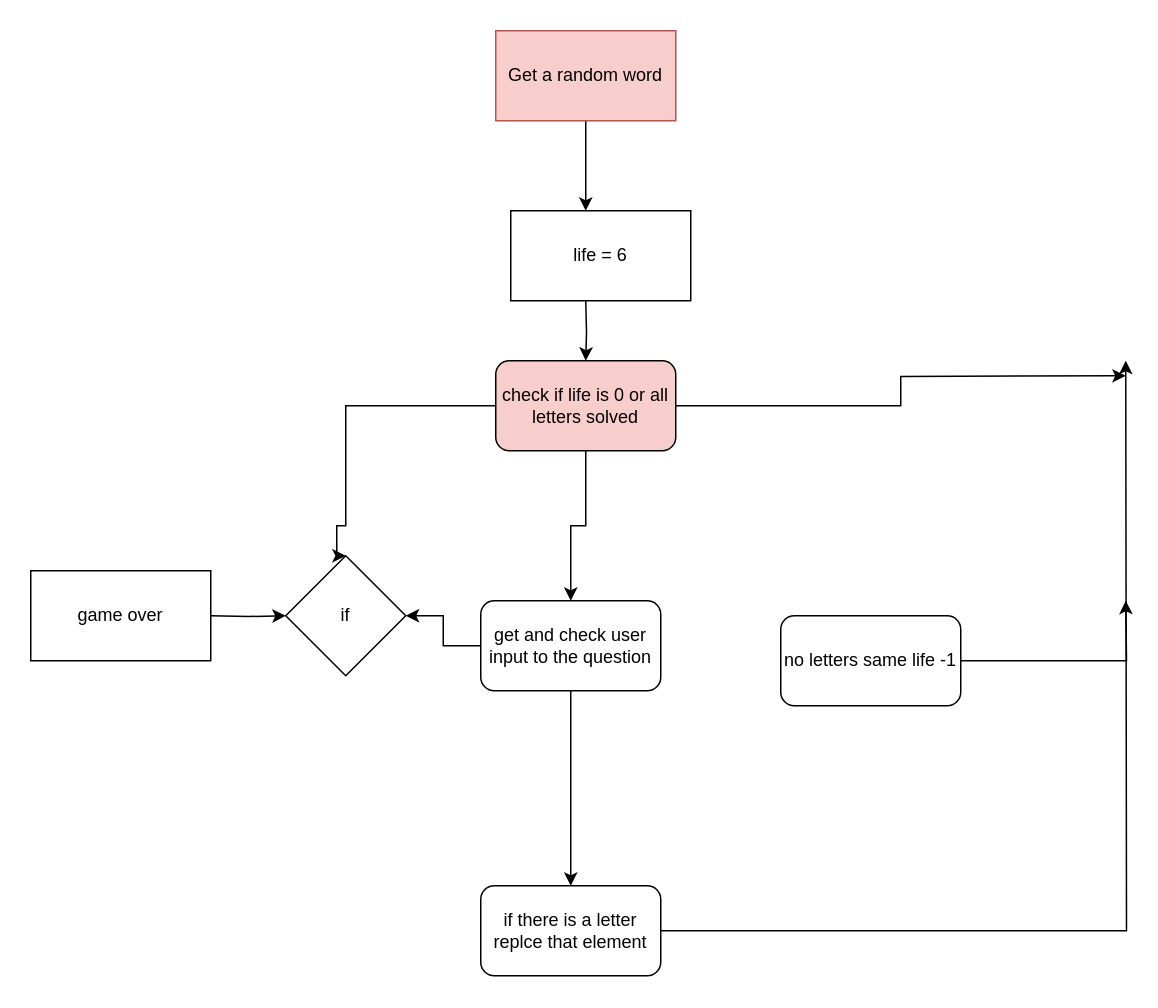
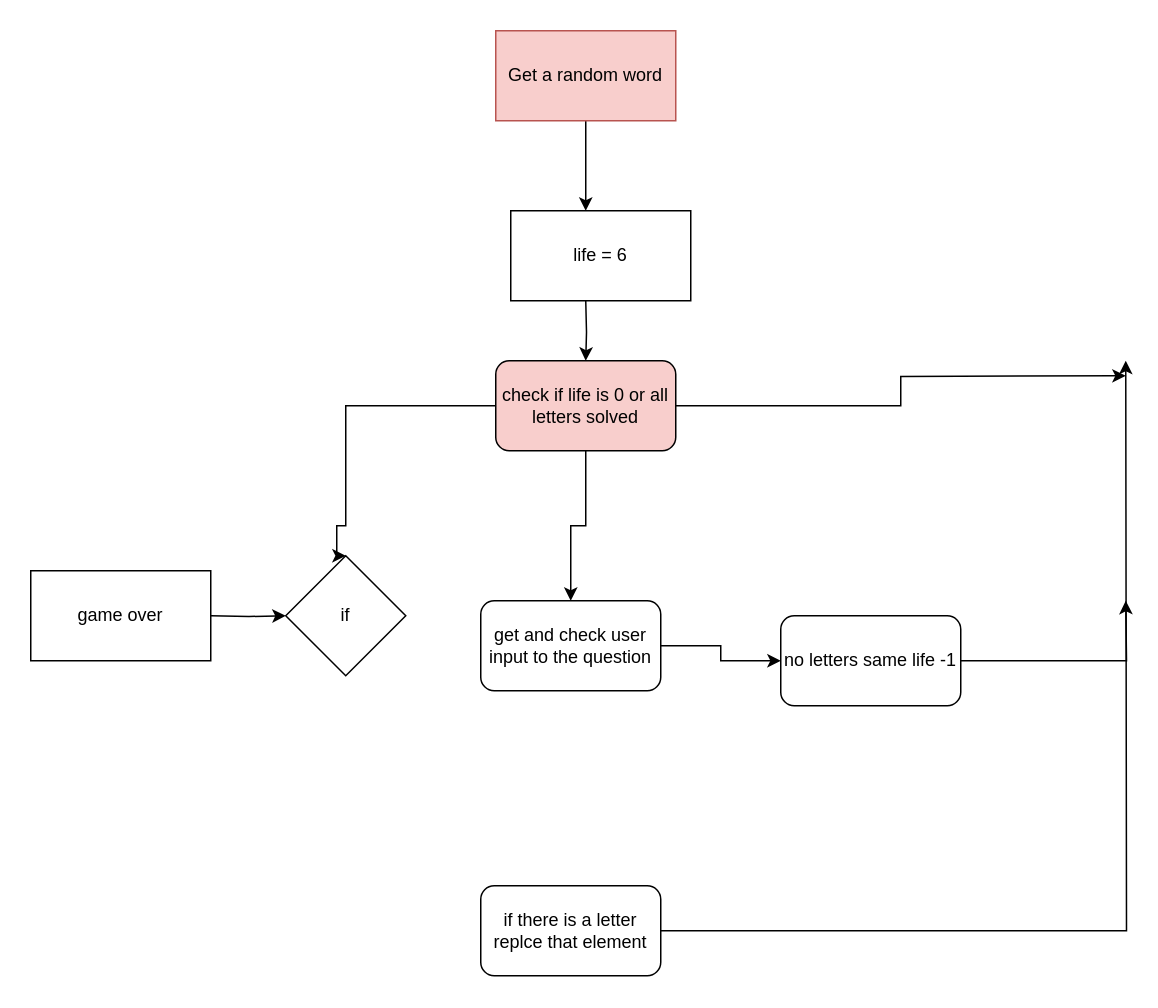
(443, 636) -> (721, 648)
(571, 783) -> none
